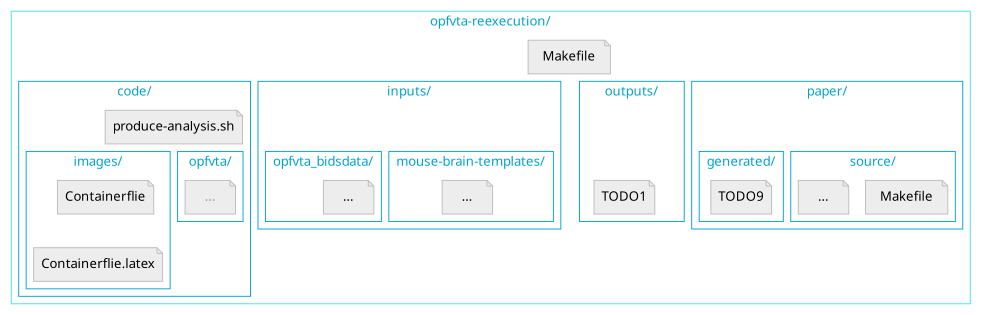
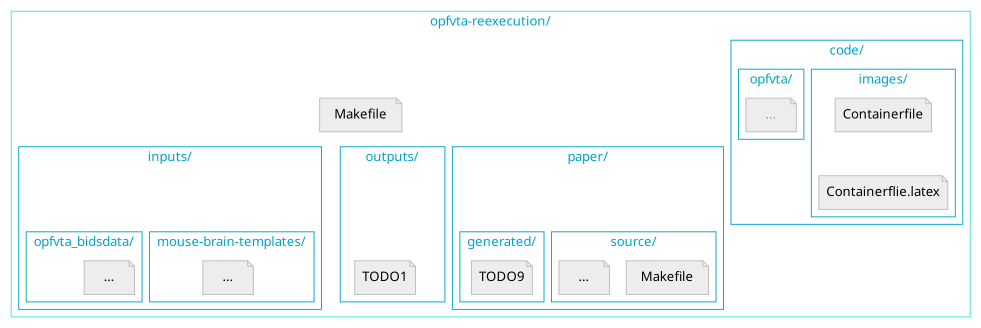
(174, 127) -> none
(106, 197) -> (883, 115)
